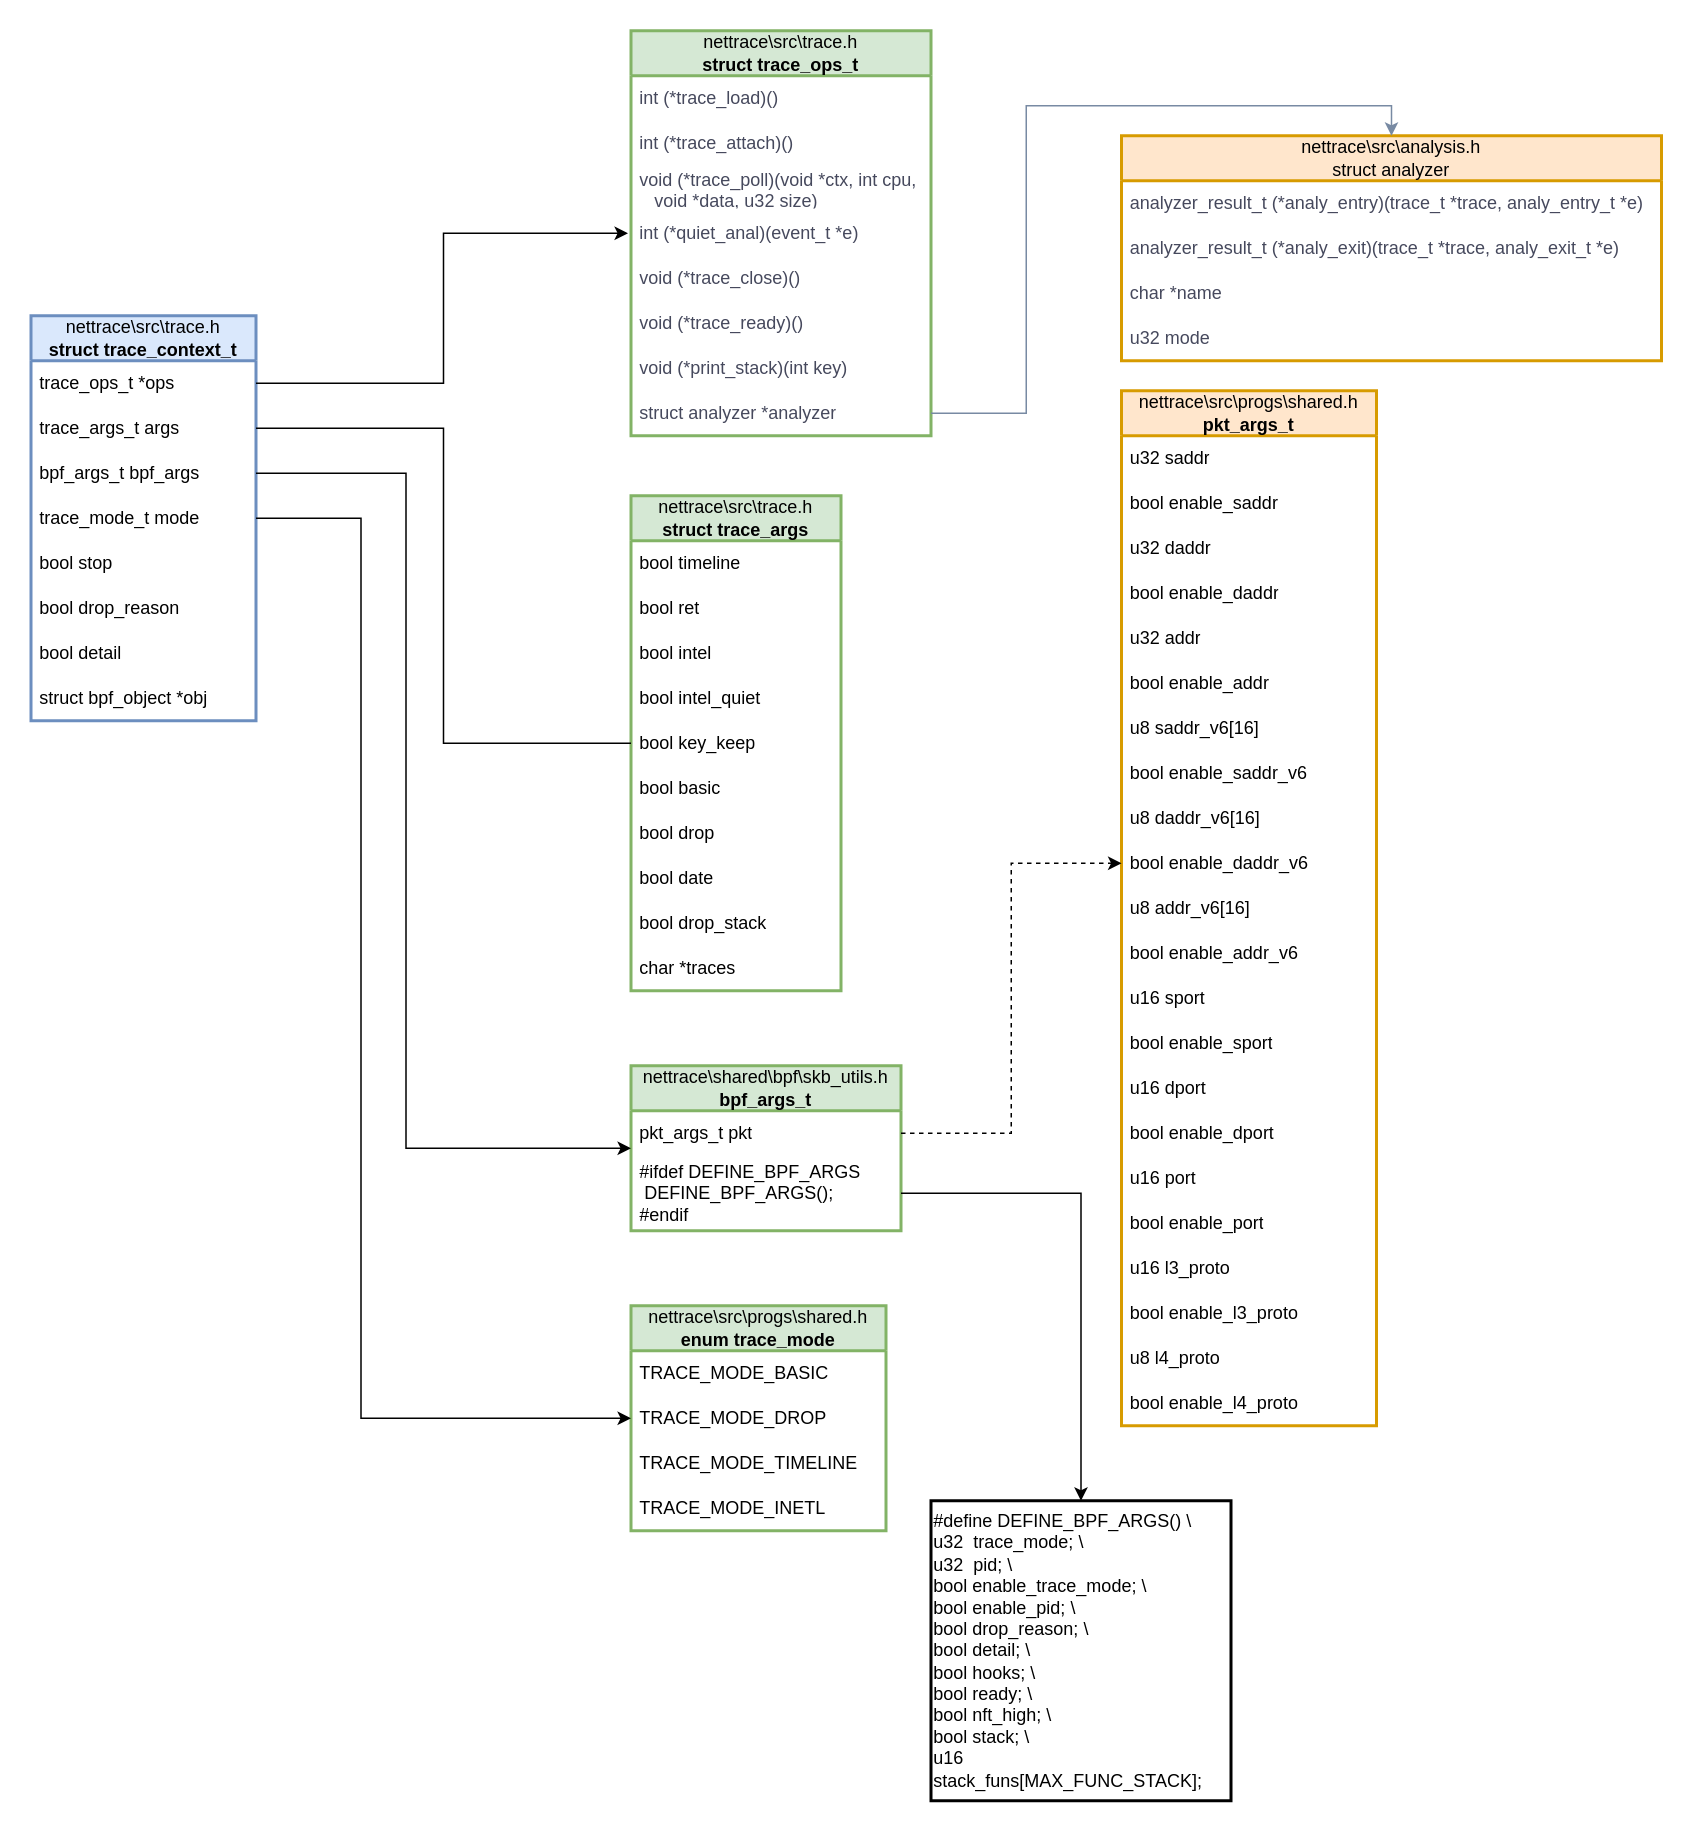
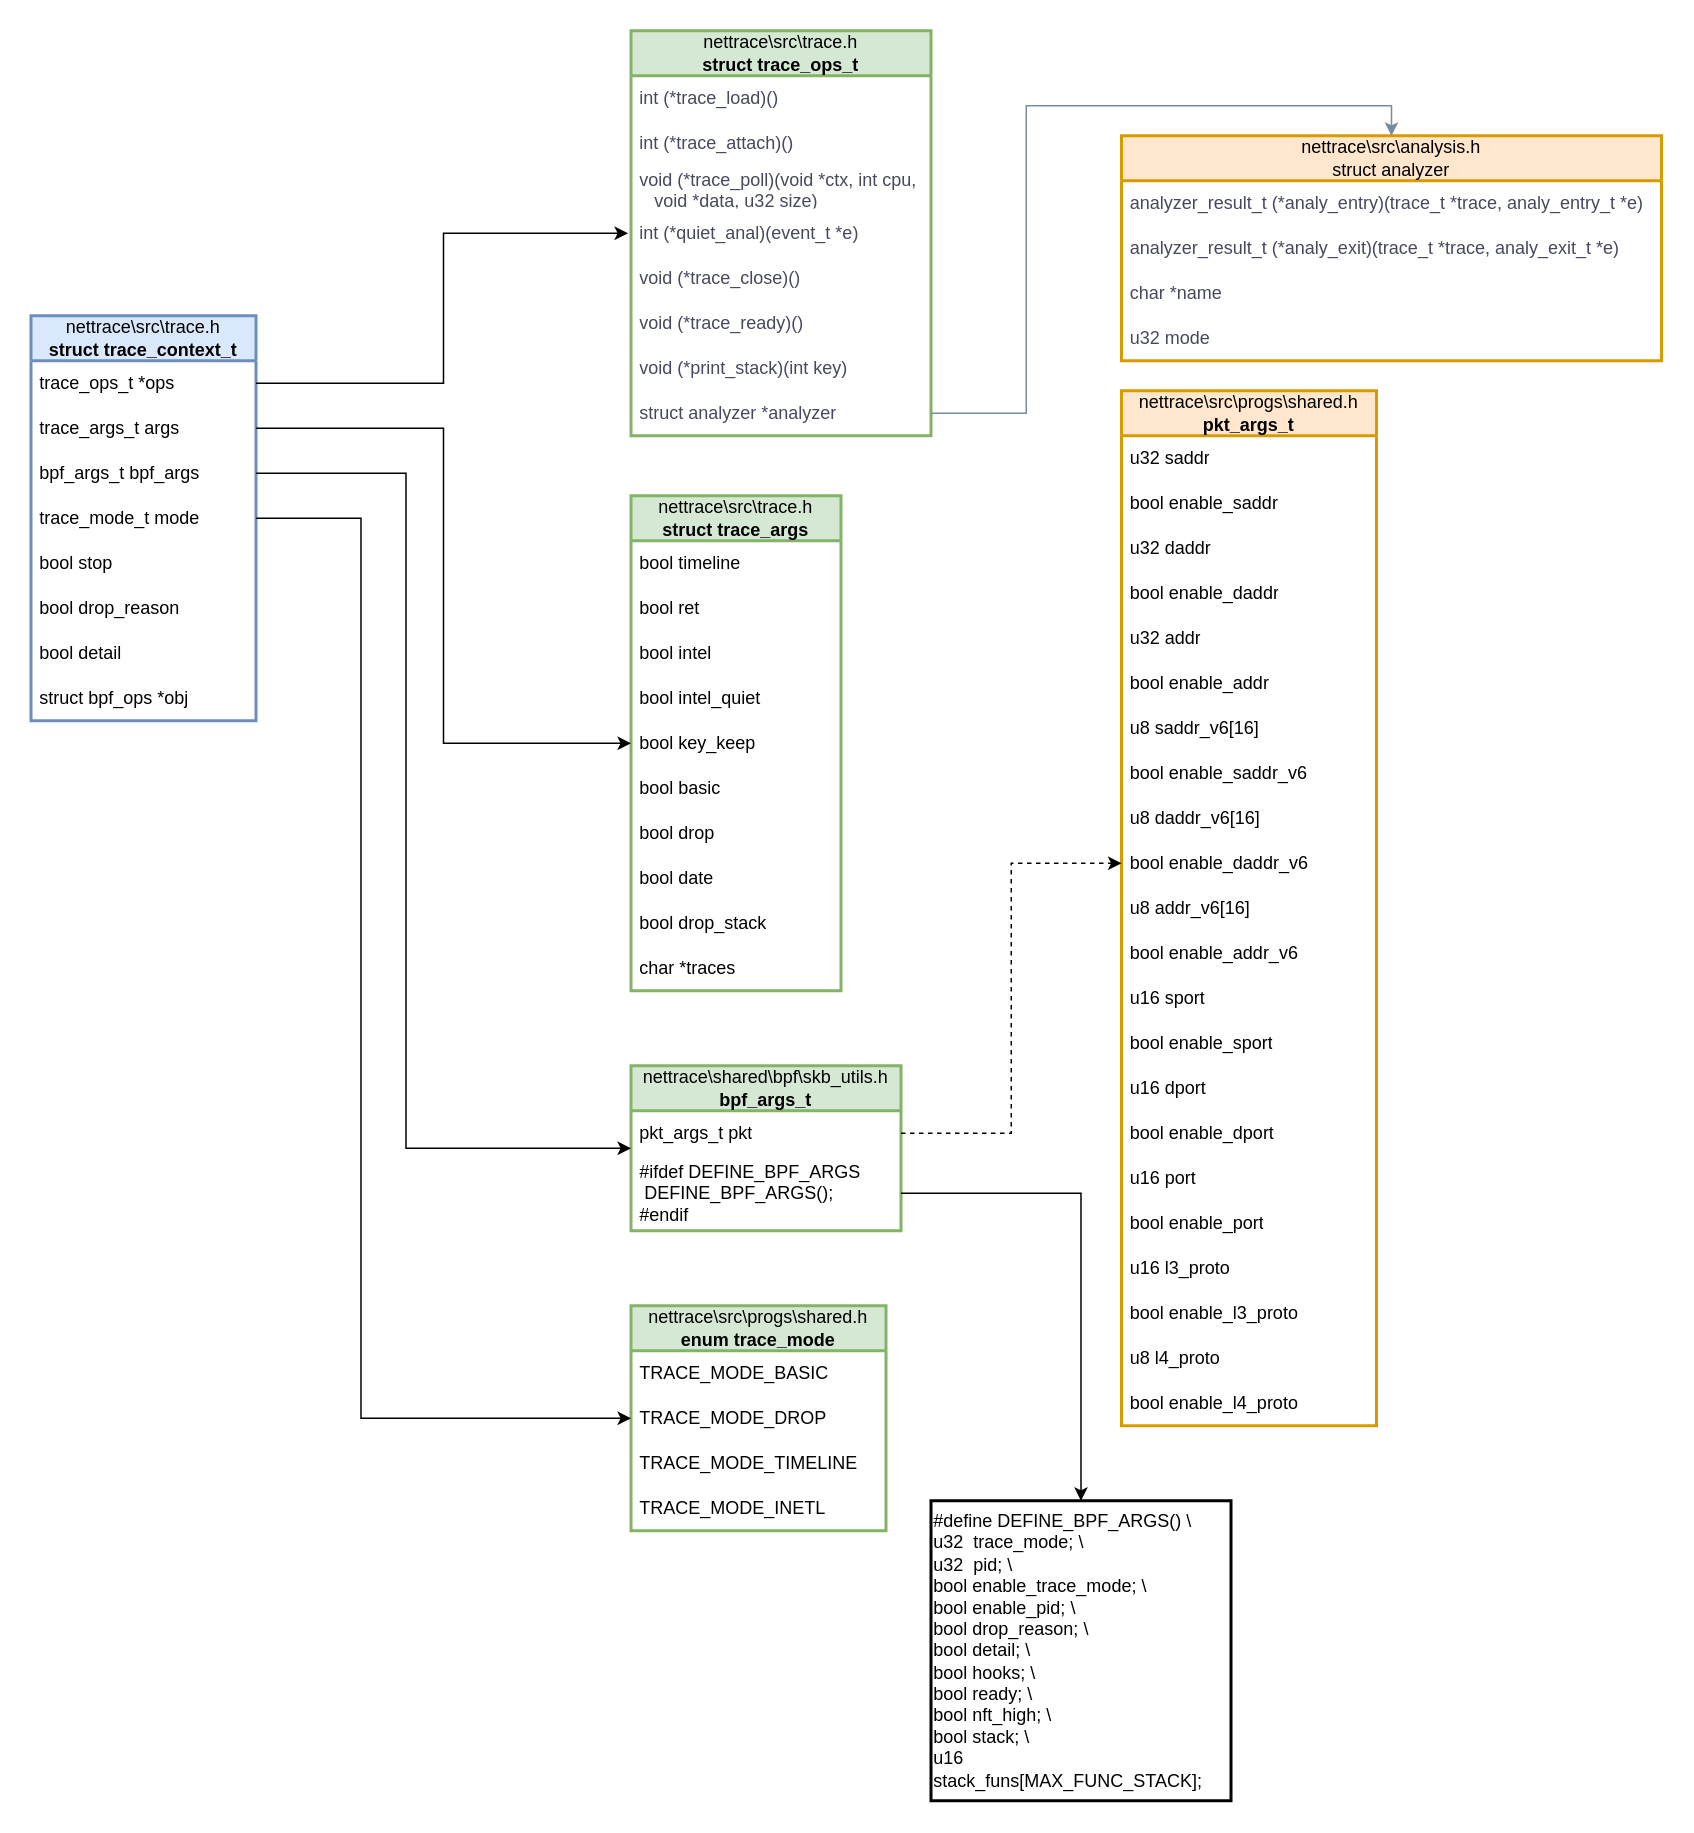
(145, 698) -> (131, 698)
(623, 743) -> (619, 743)
